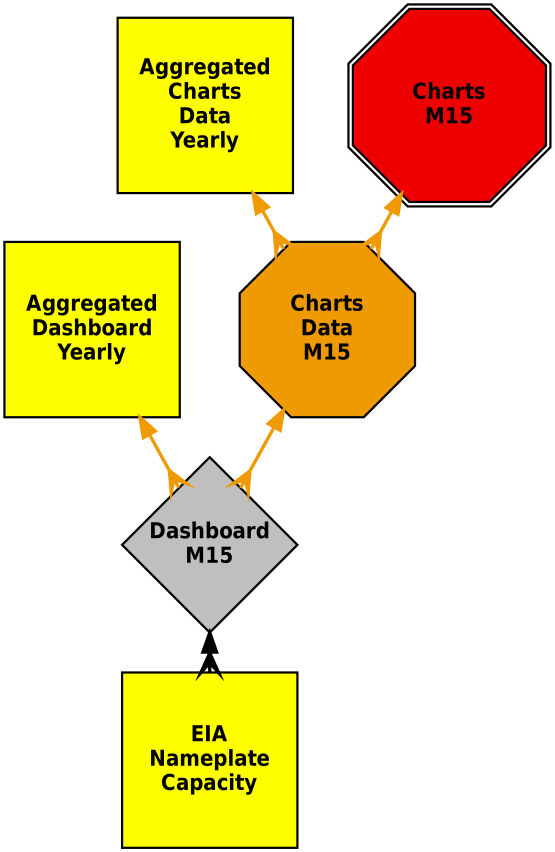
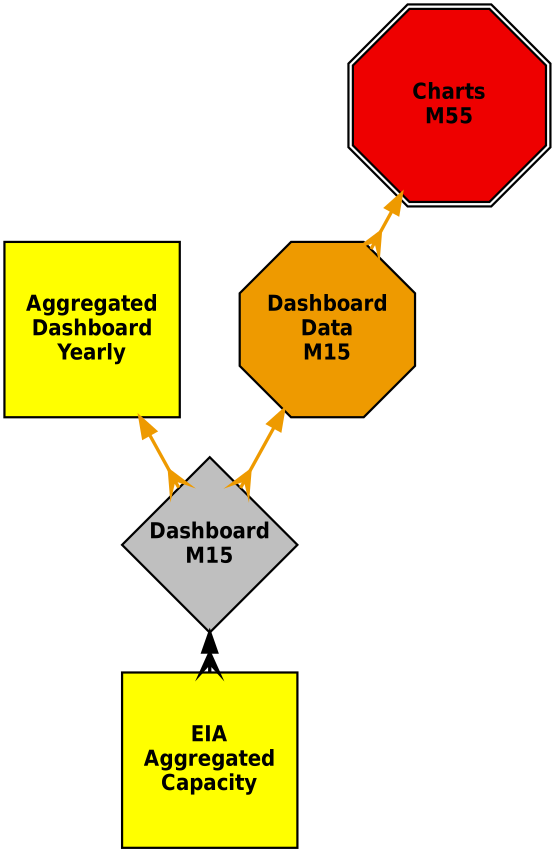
(205, 105) -> none
(449, 105) -> (449, 105)
(327, 330) -> (327, 330)
(210, 760) -> (210, 760)
